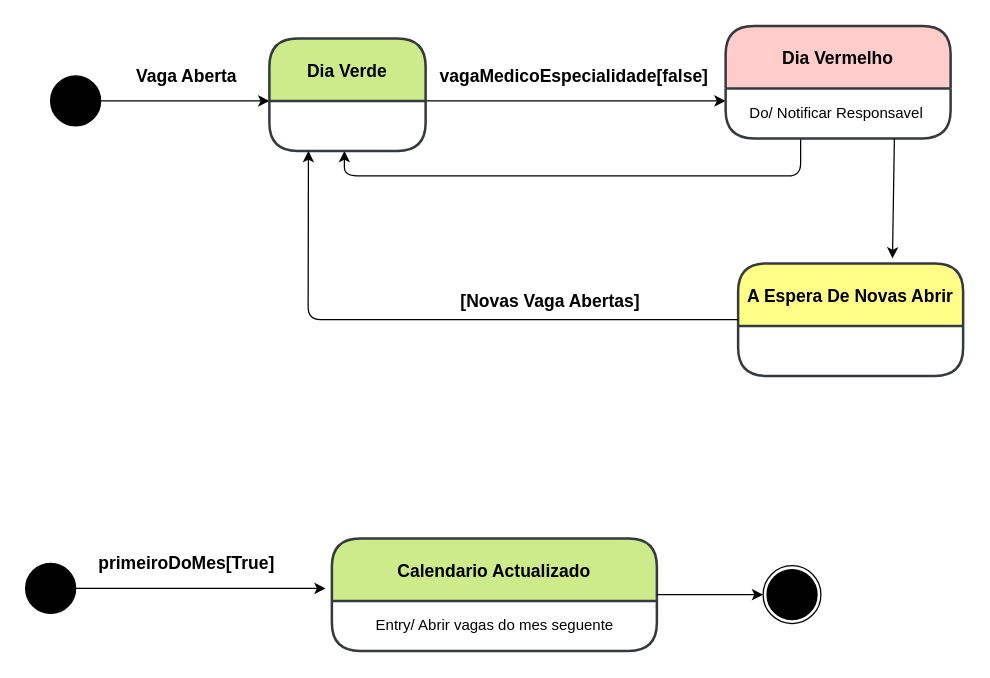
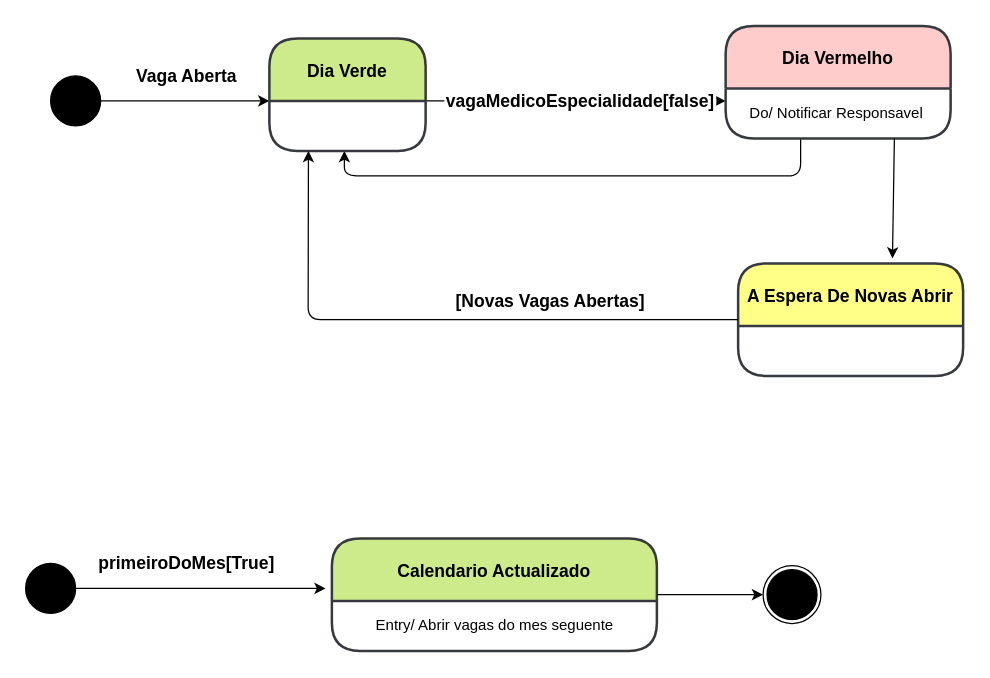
(574, 76) -> (580, 101)
(551, 301) -> (551, 301)
